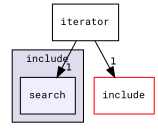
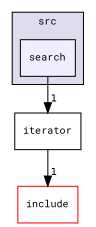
(68, 57) -> (48, 91)
(48, 60) -> (48, 22)
